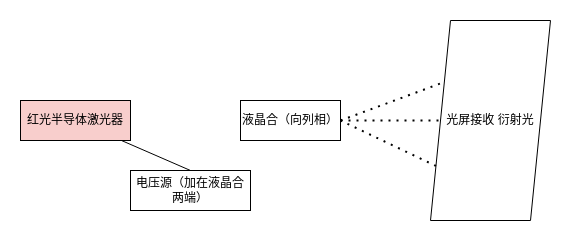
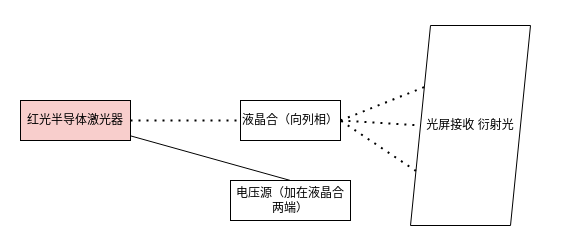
none -> (185, 121)
(491, 121) -> (471, 126)
(191, 191) -> (291, 201)
